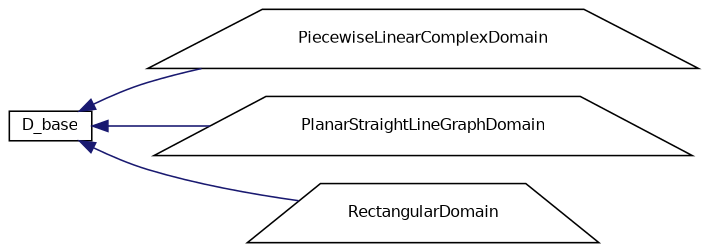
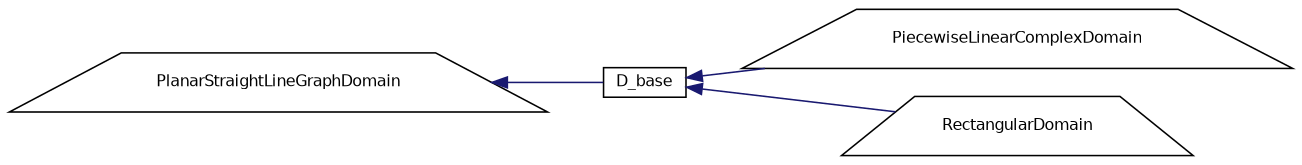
(159, 126) -> (555, 82)
